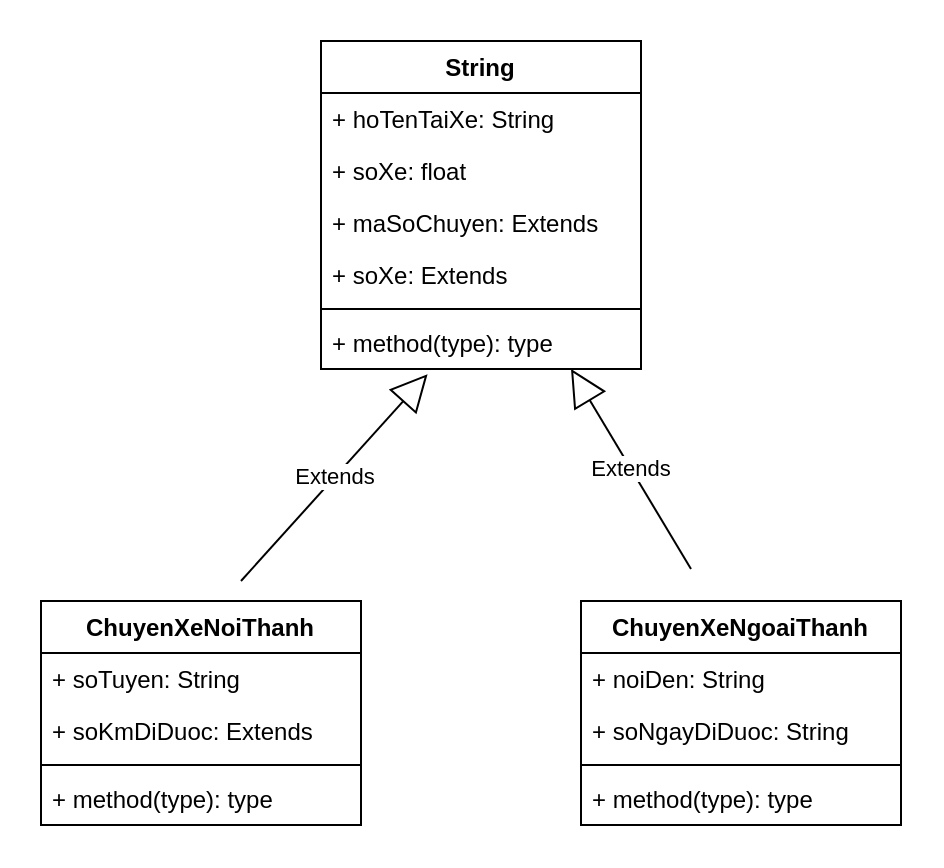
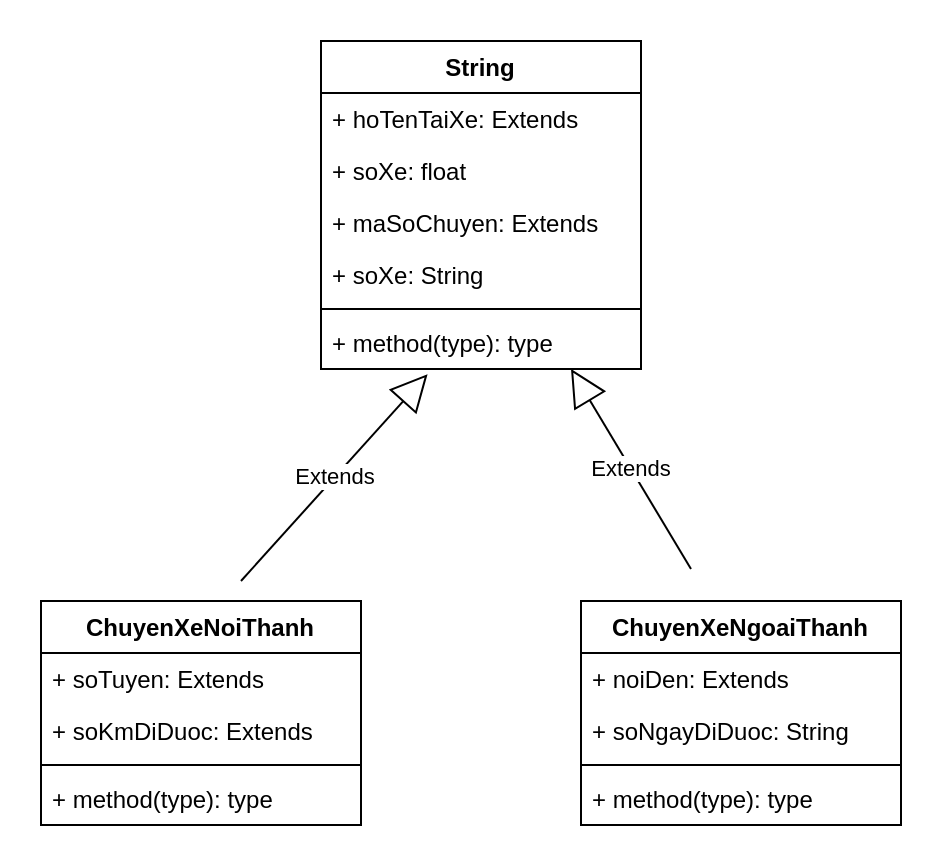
(451, 120) -> (461, 120)
(423, 276) -> (414, 276)
(154, 680) -> (164, 680)
(684, 680) -> (694, 680)
